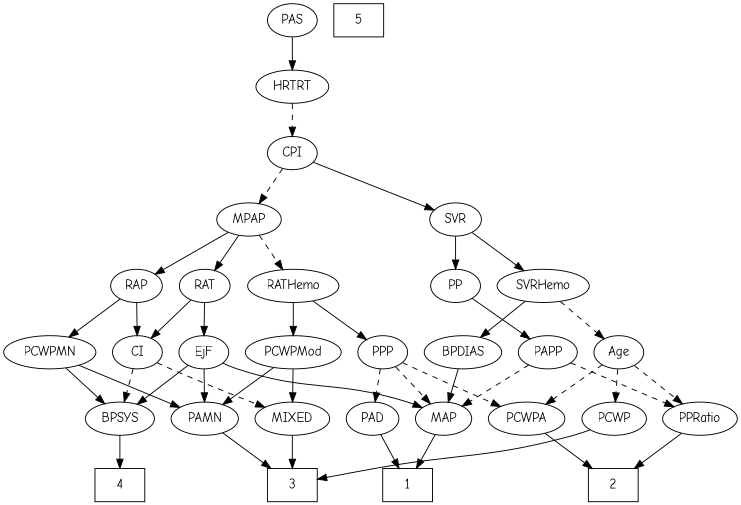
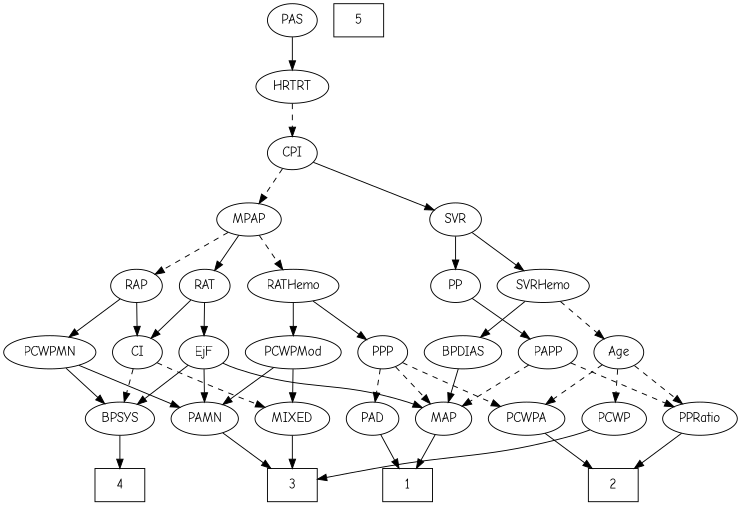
(196, 251) -> (196, 251)
